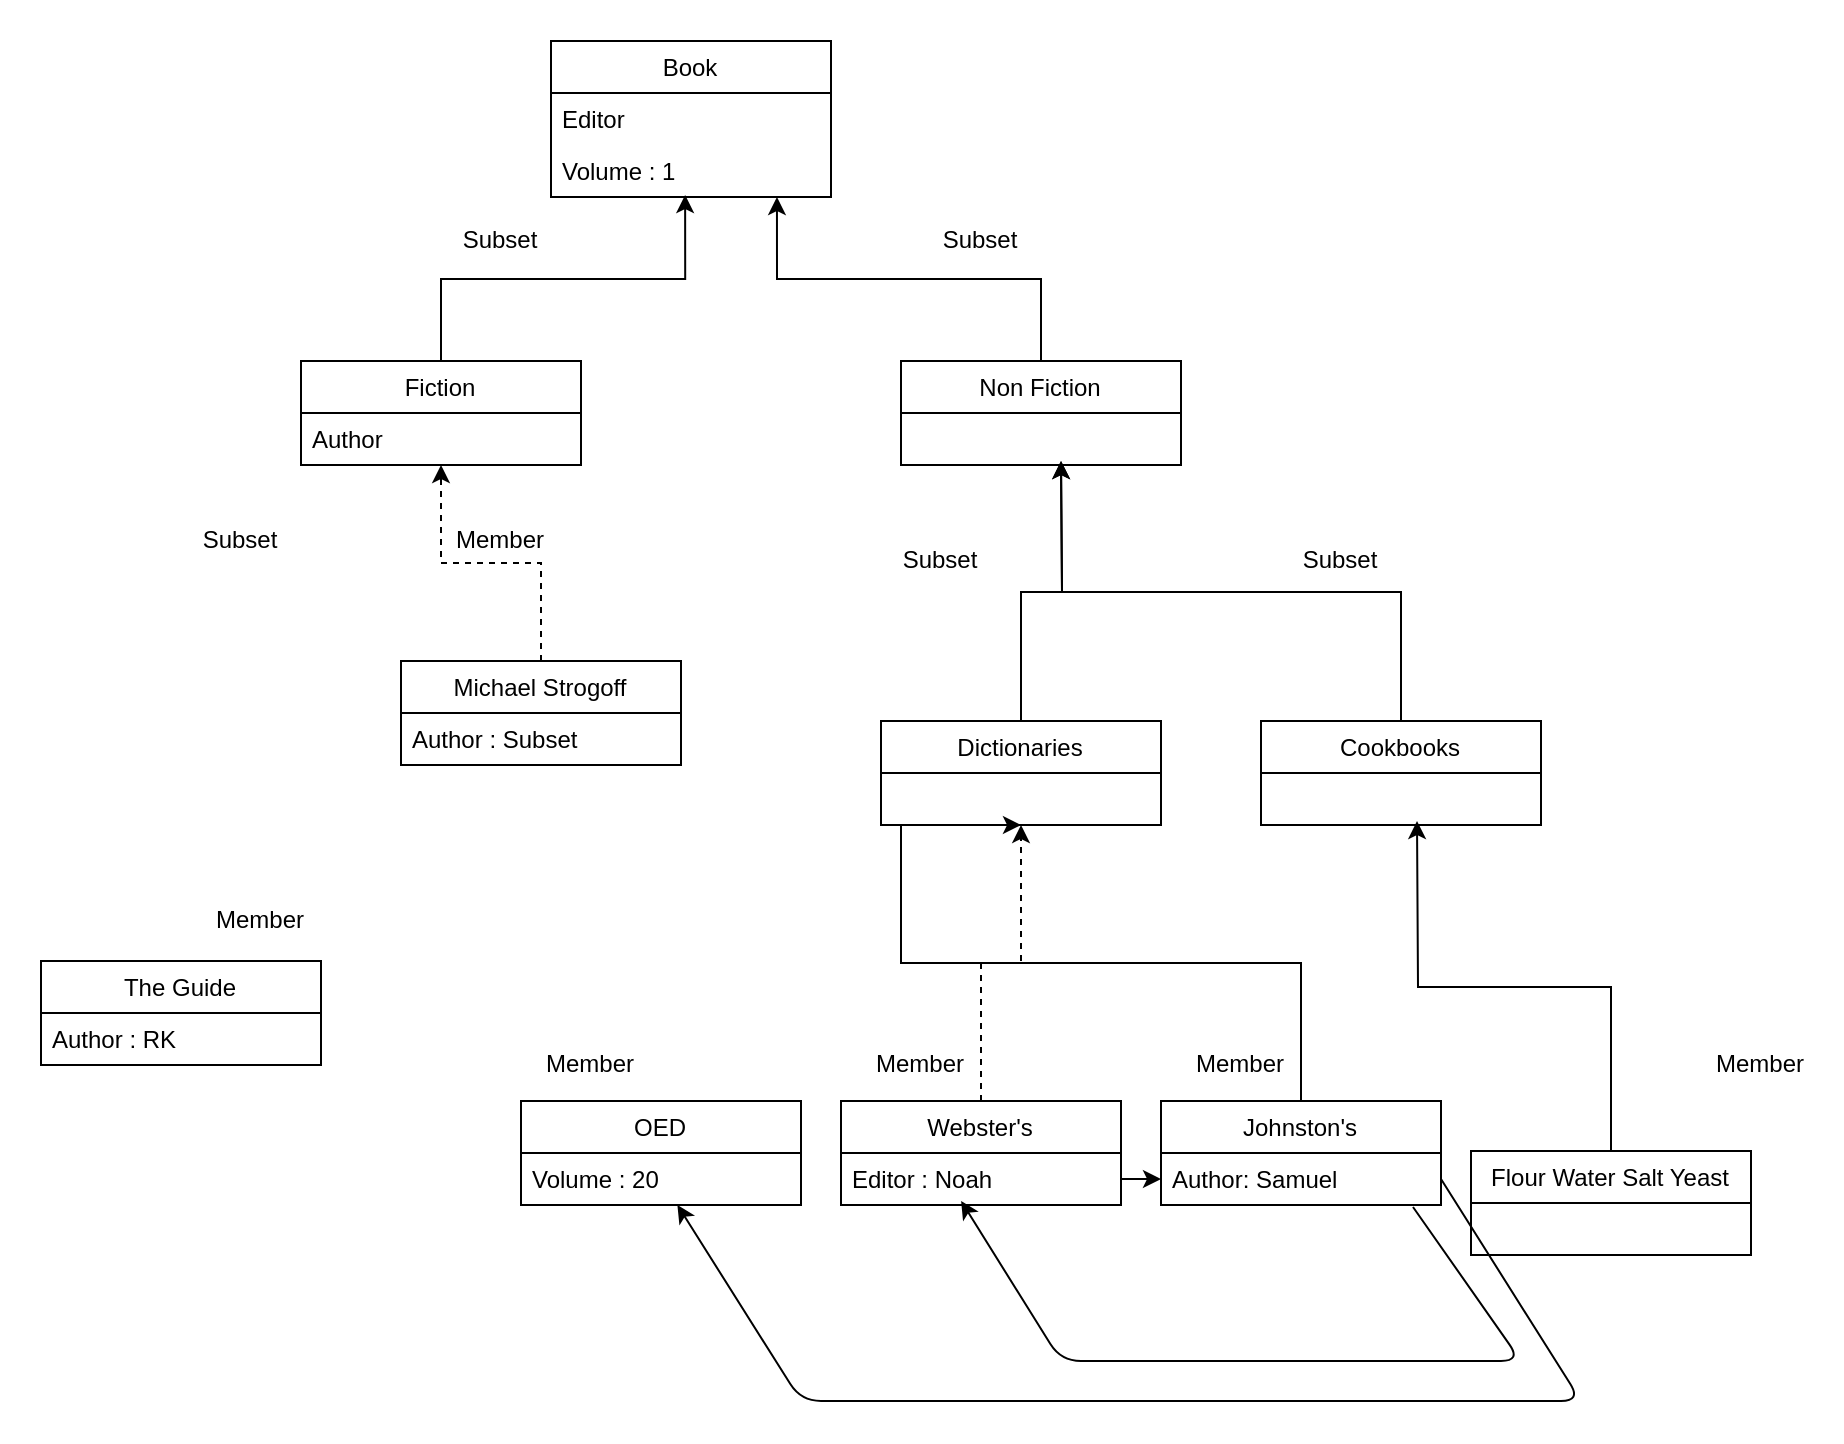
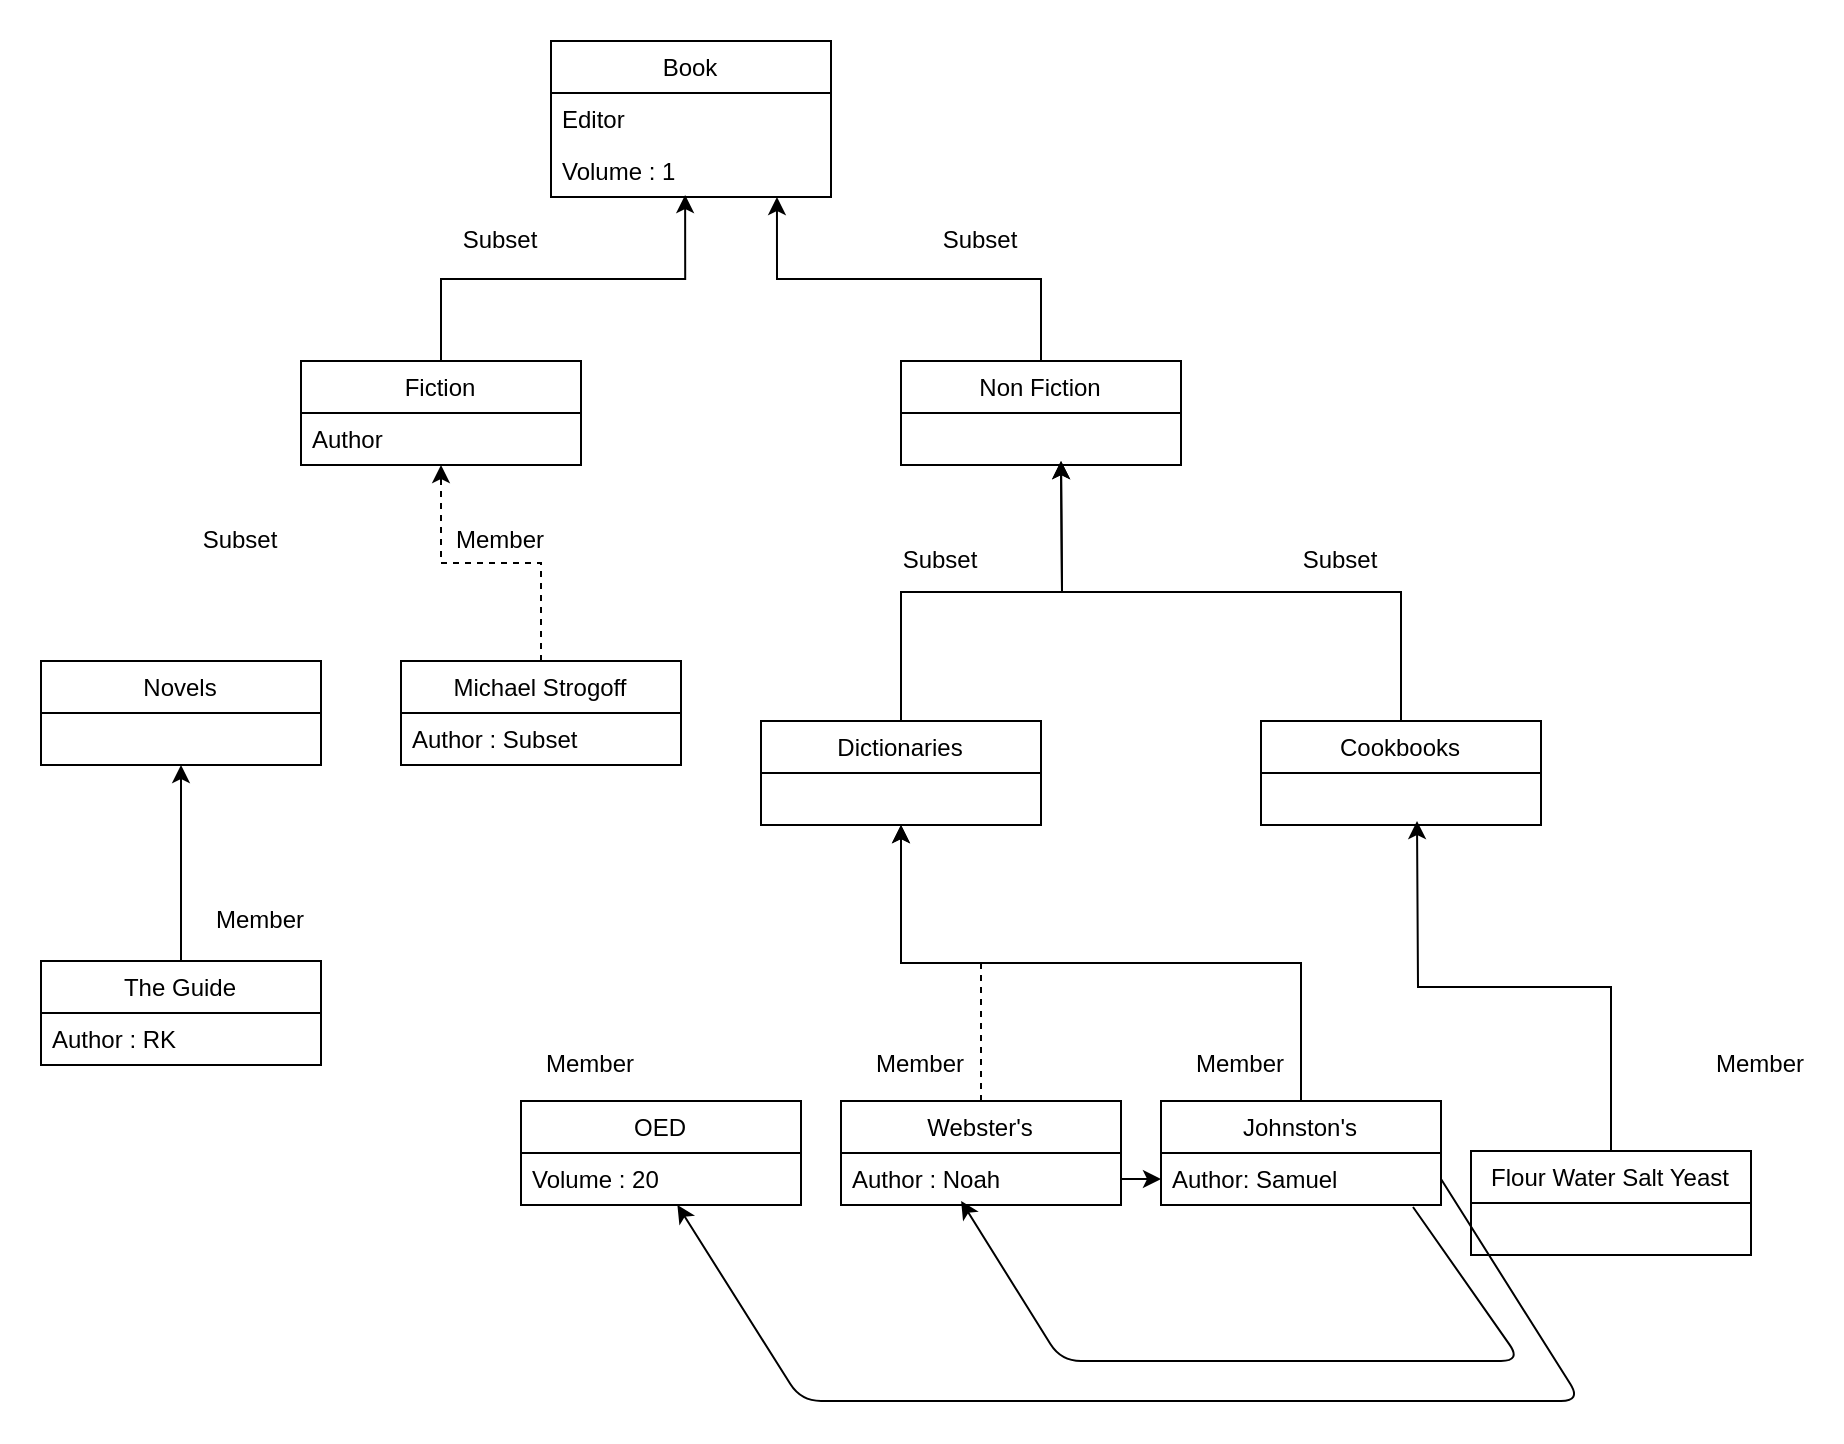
none -> (181, 713)
(1021, 773) -> (901, 773)
none -> (181, 868)
(927, 1180) -> (930, 1180)
